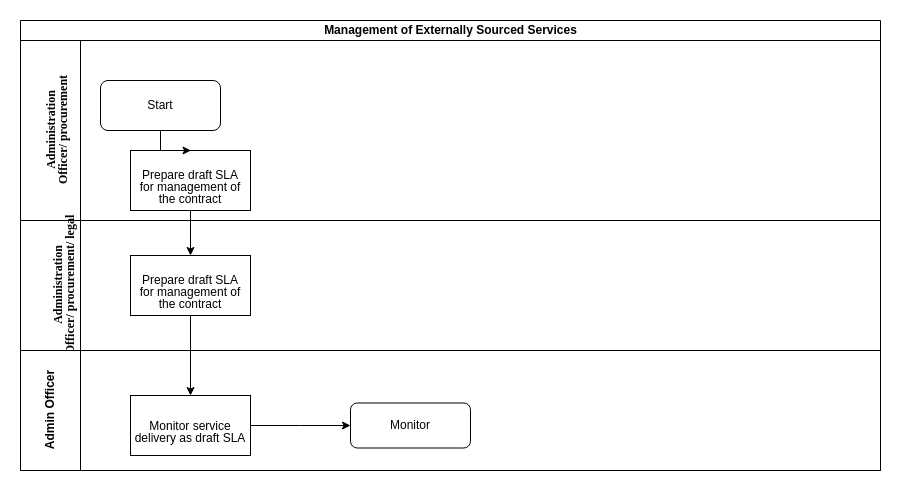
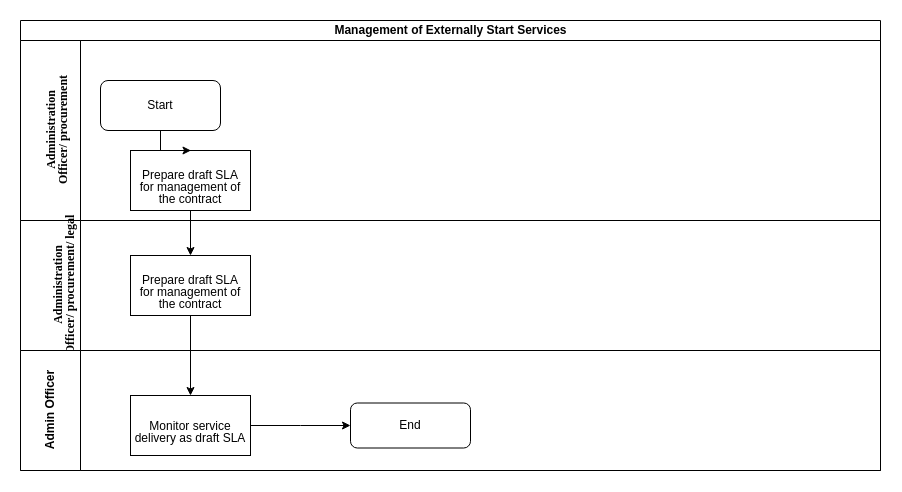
(451, 31) -> (451, 31)
(411, 426) -> (411, 426)
